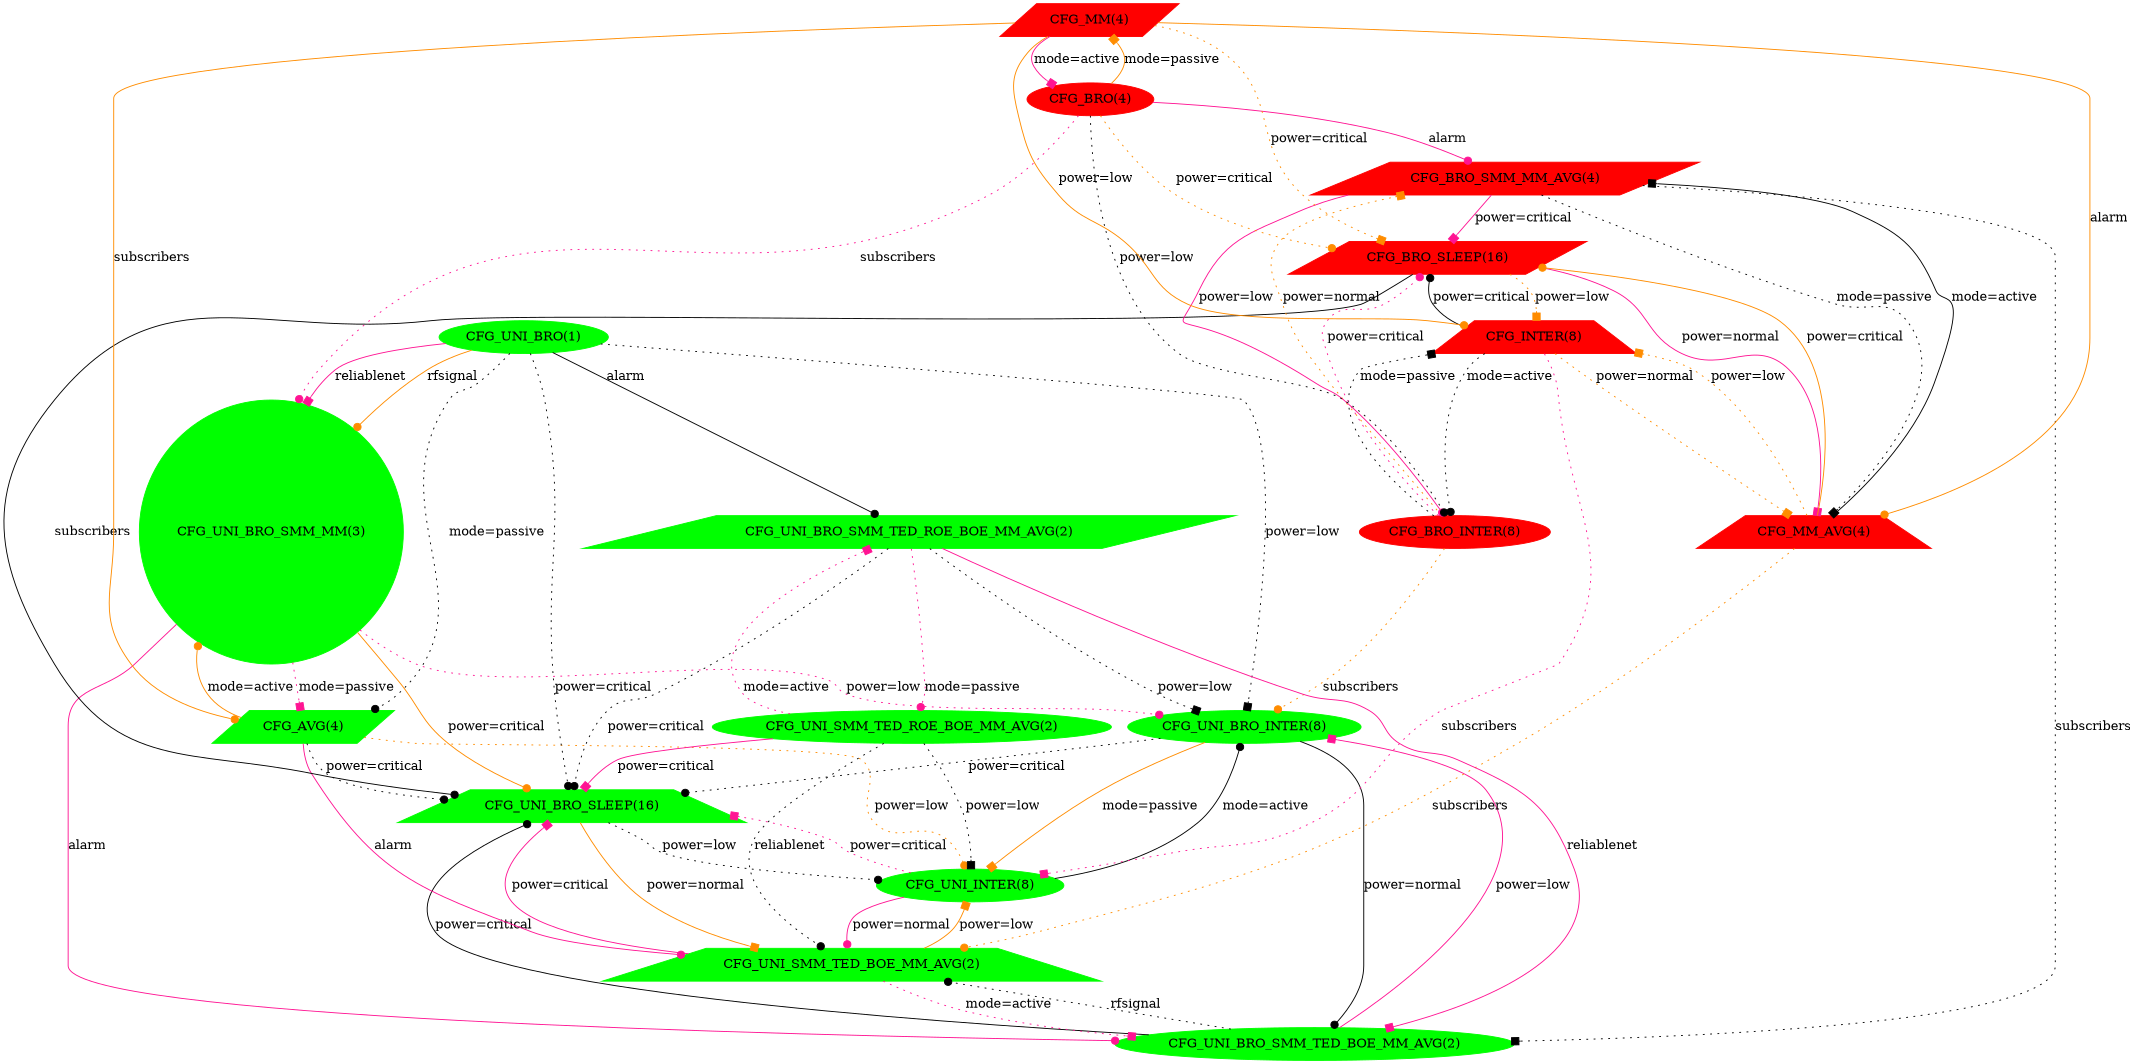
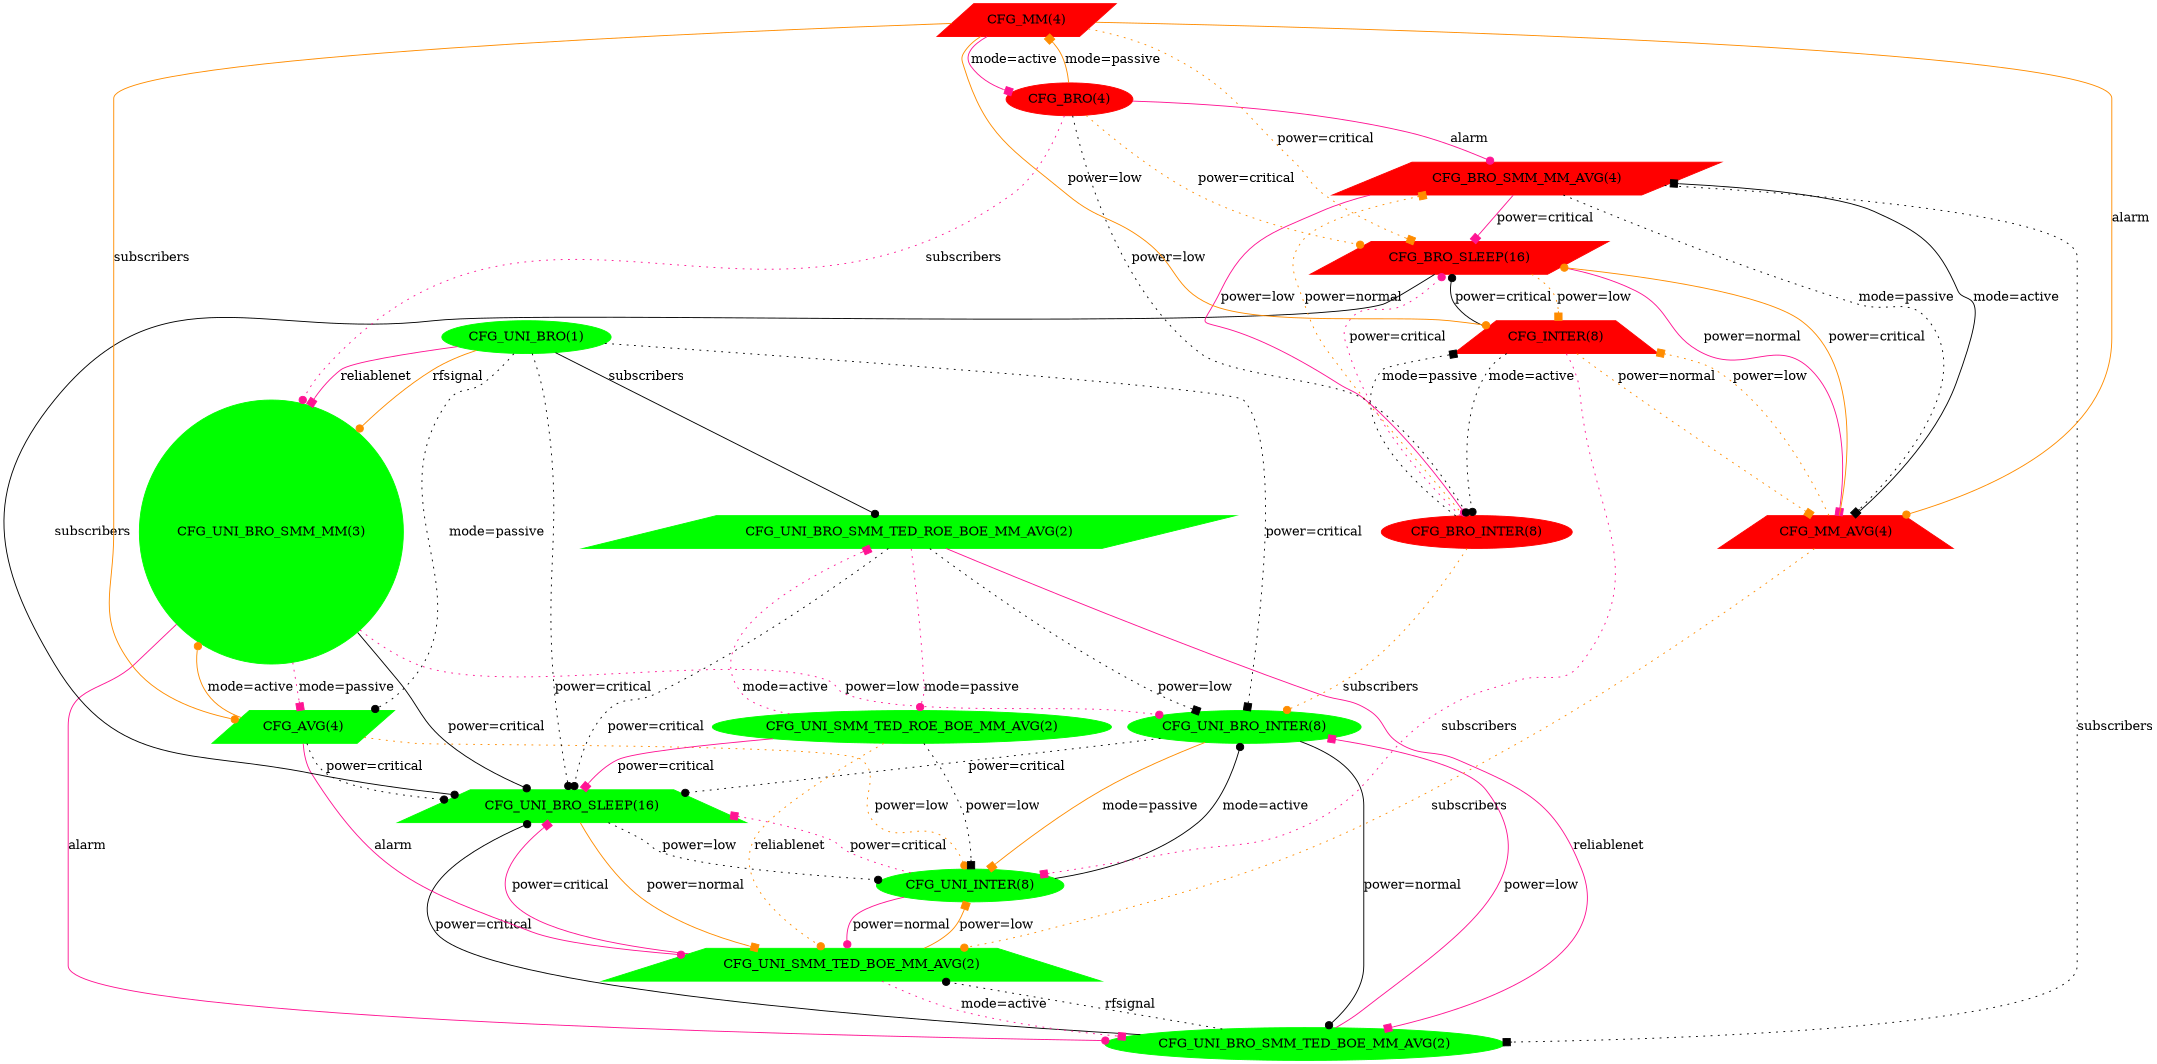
(626, 377) -> (647, 377)
(1303, 532) -> (1314, 532)
(428, 723) -> (428, 723)
(763, 828) -> (763, 828)
